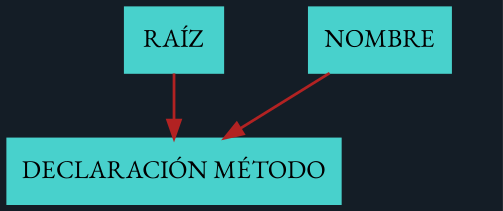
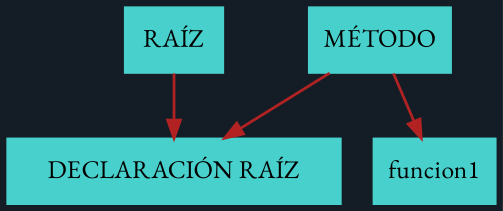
(380, 40) -> (380, 40)
(174, 171) -> (174, 171)
none -> (435, 171)
